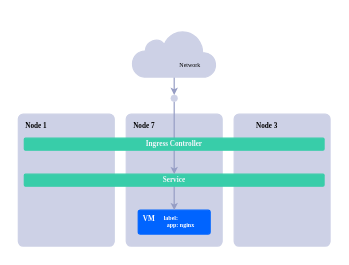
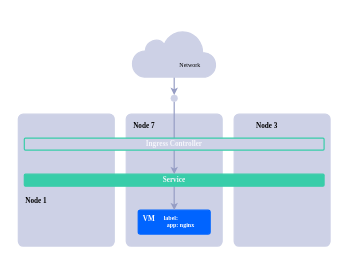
(42, 126) -> (42, 201)
(174, 144) -> (174, 144)
